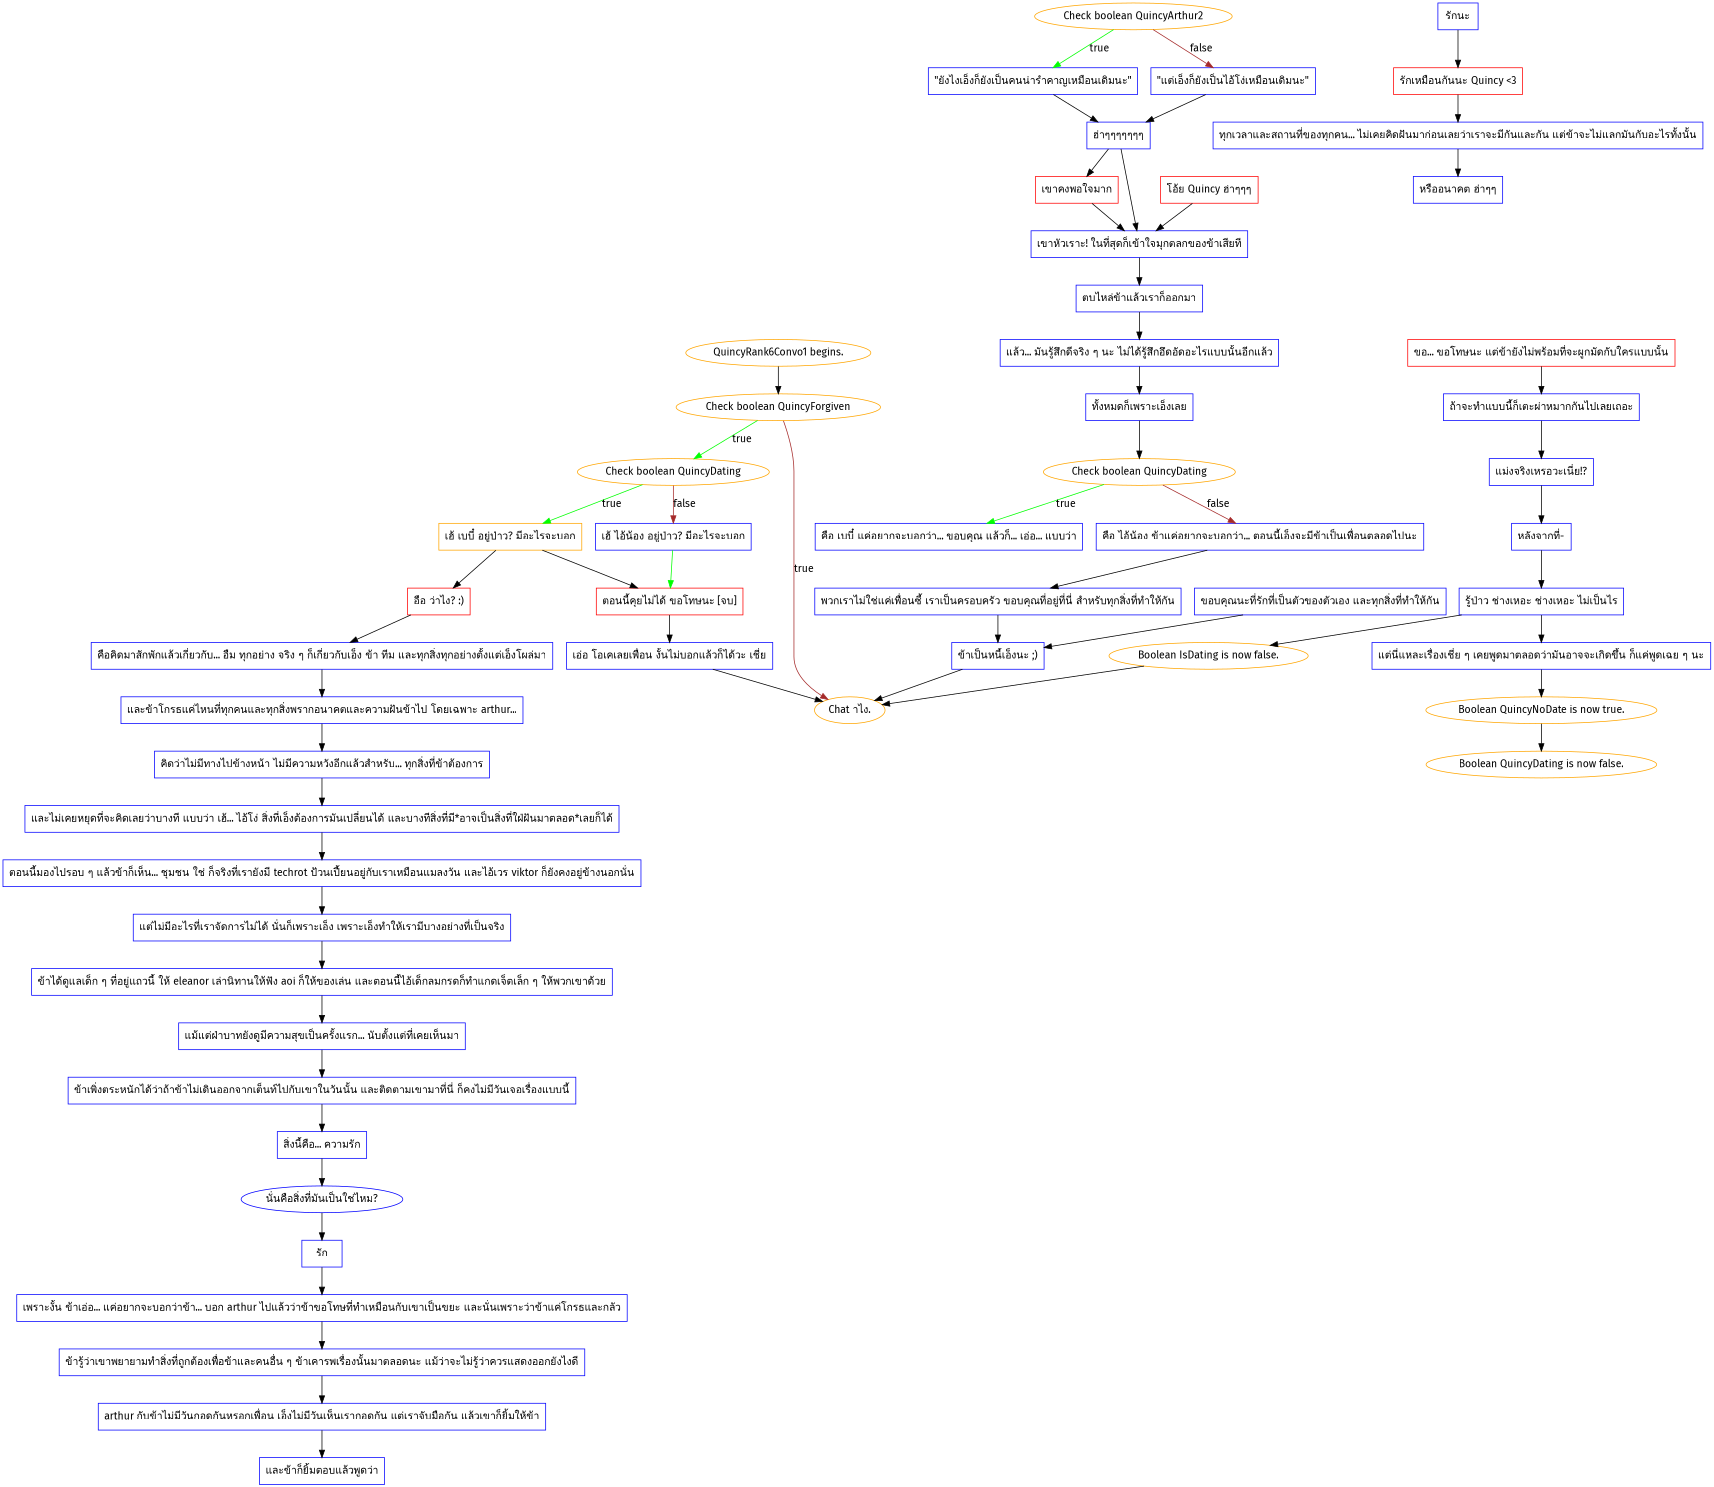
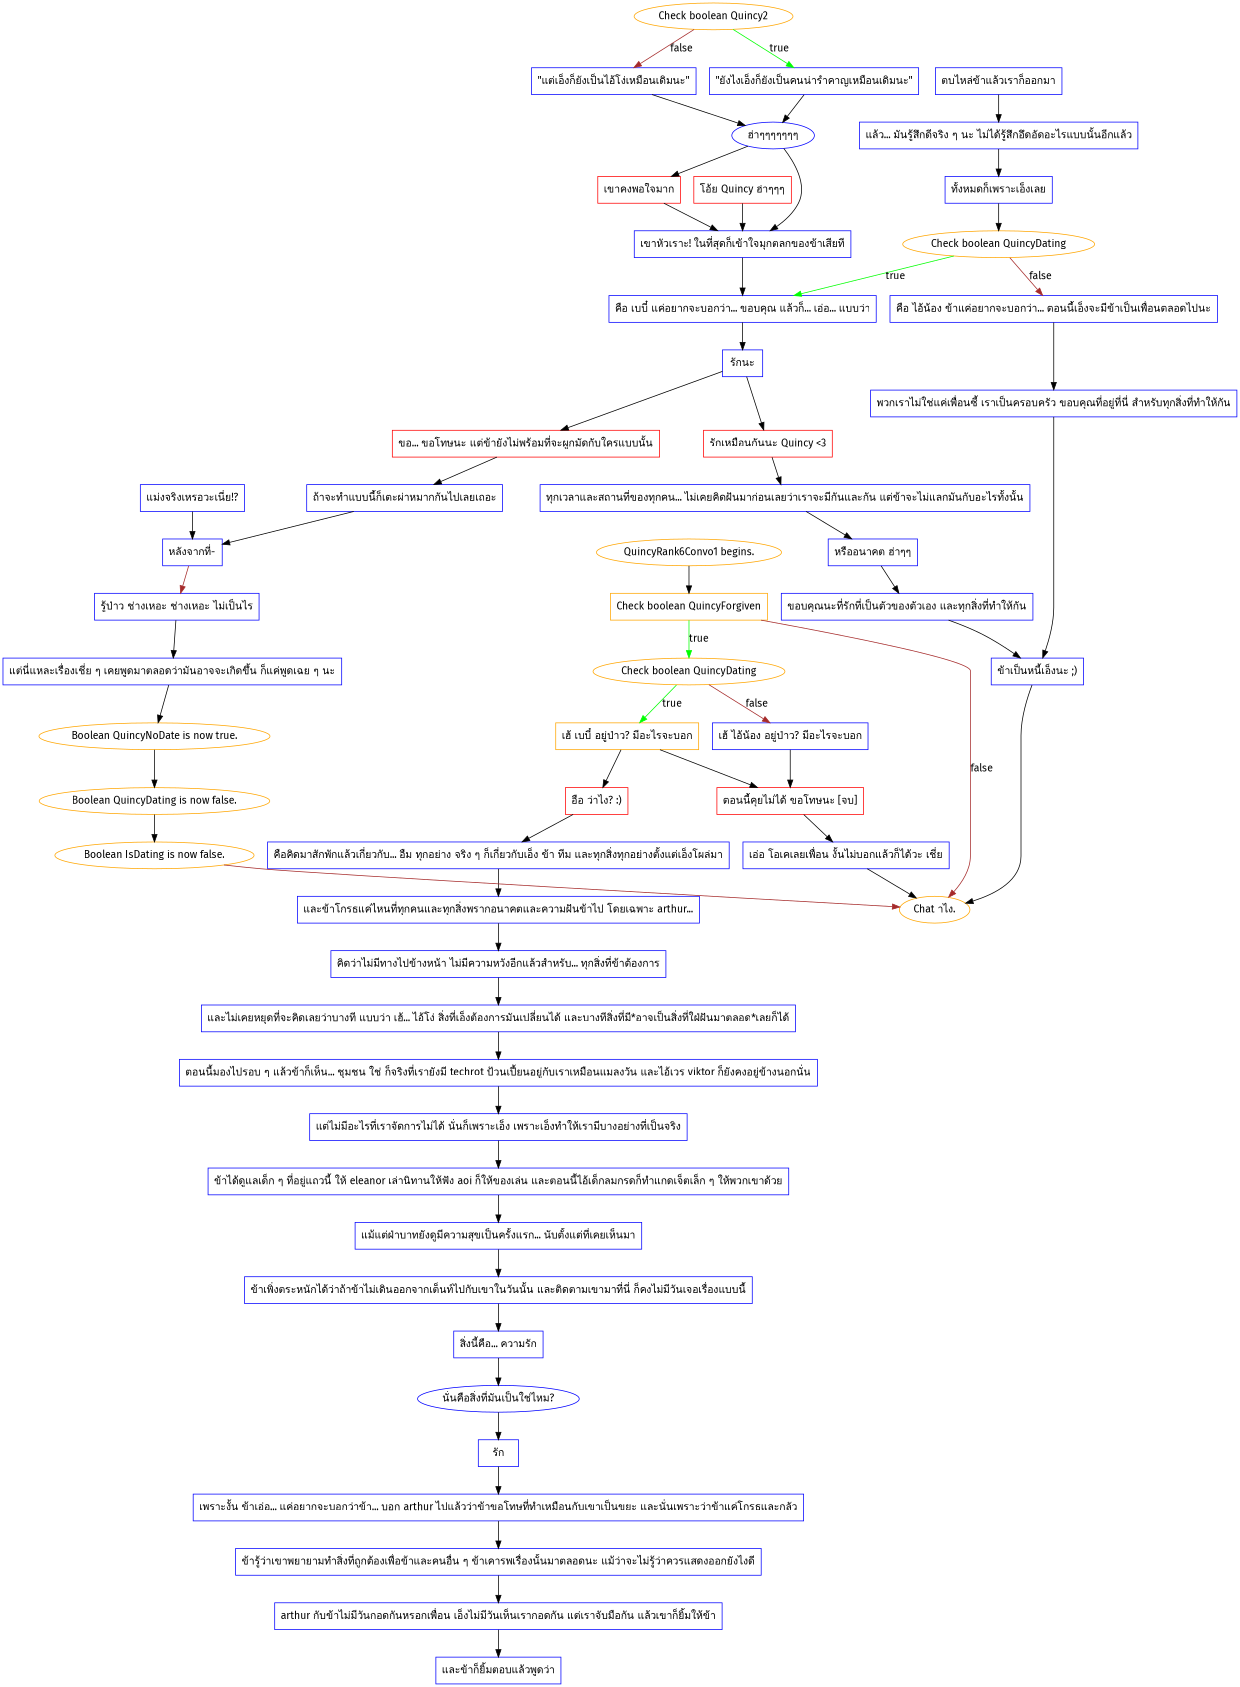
(1133, 16) -> (714, 16)
(1119, 135) -> (773, 135)
(1139, 268) -> (743, 273)
none -> (743, 332)
none -> (645, 399)
(778, 407) -> (689, 607)
(1541, 436) -> (292, 527)
(672, 565) -> (790, 765)
(1541, 565) -> (186, 576)
(804, 569) -> (982, 769)
none -> (888, 576)
(1370, 630) -> (154, 825)
(1017, 685) -> (558, 887)
